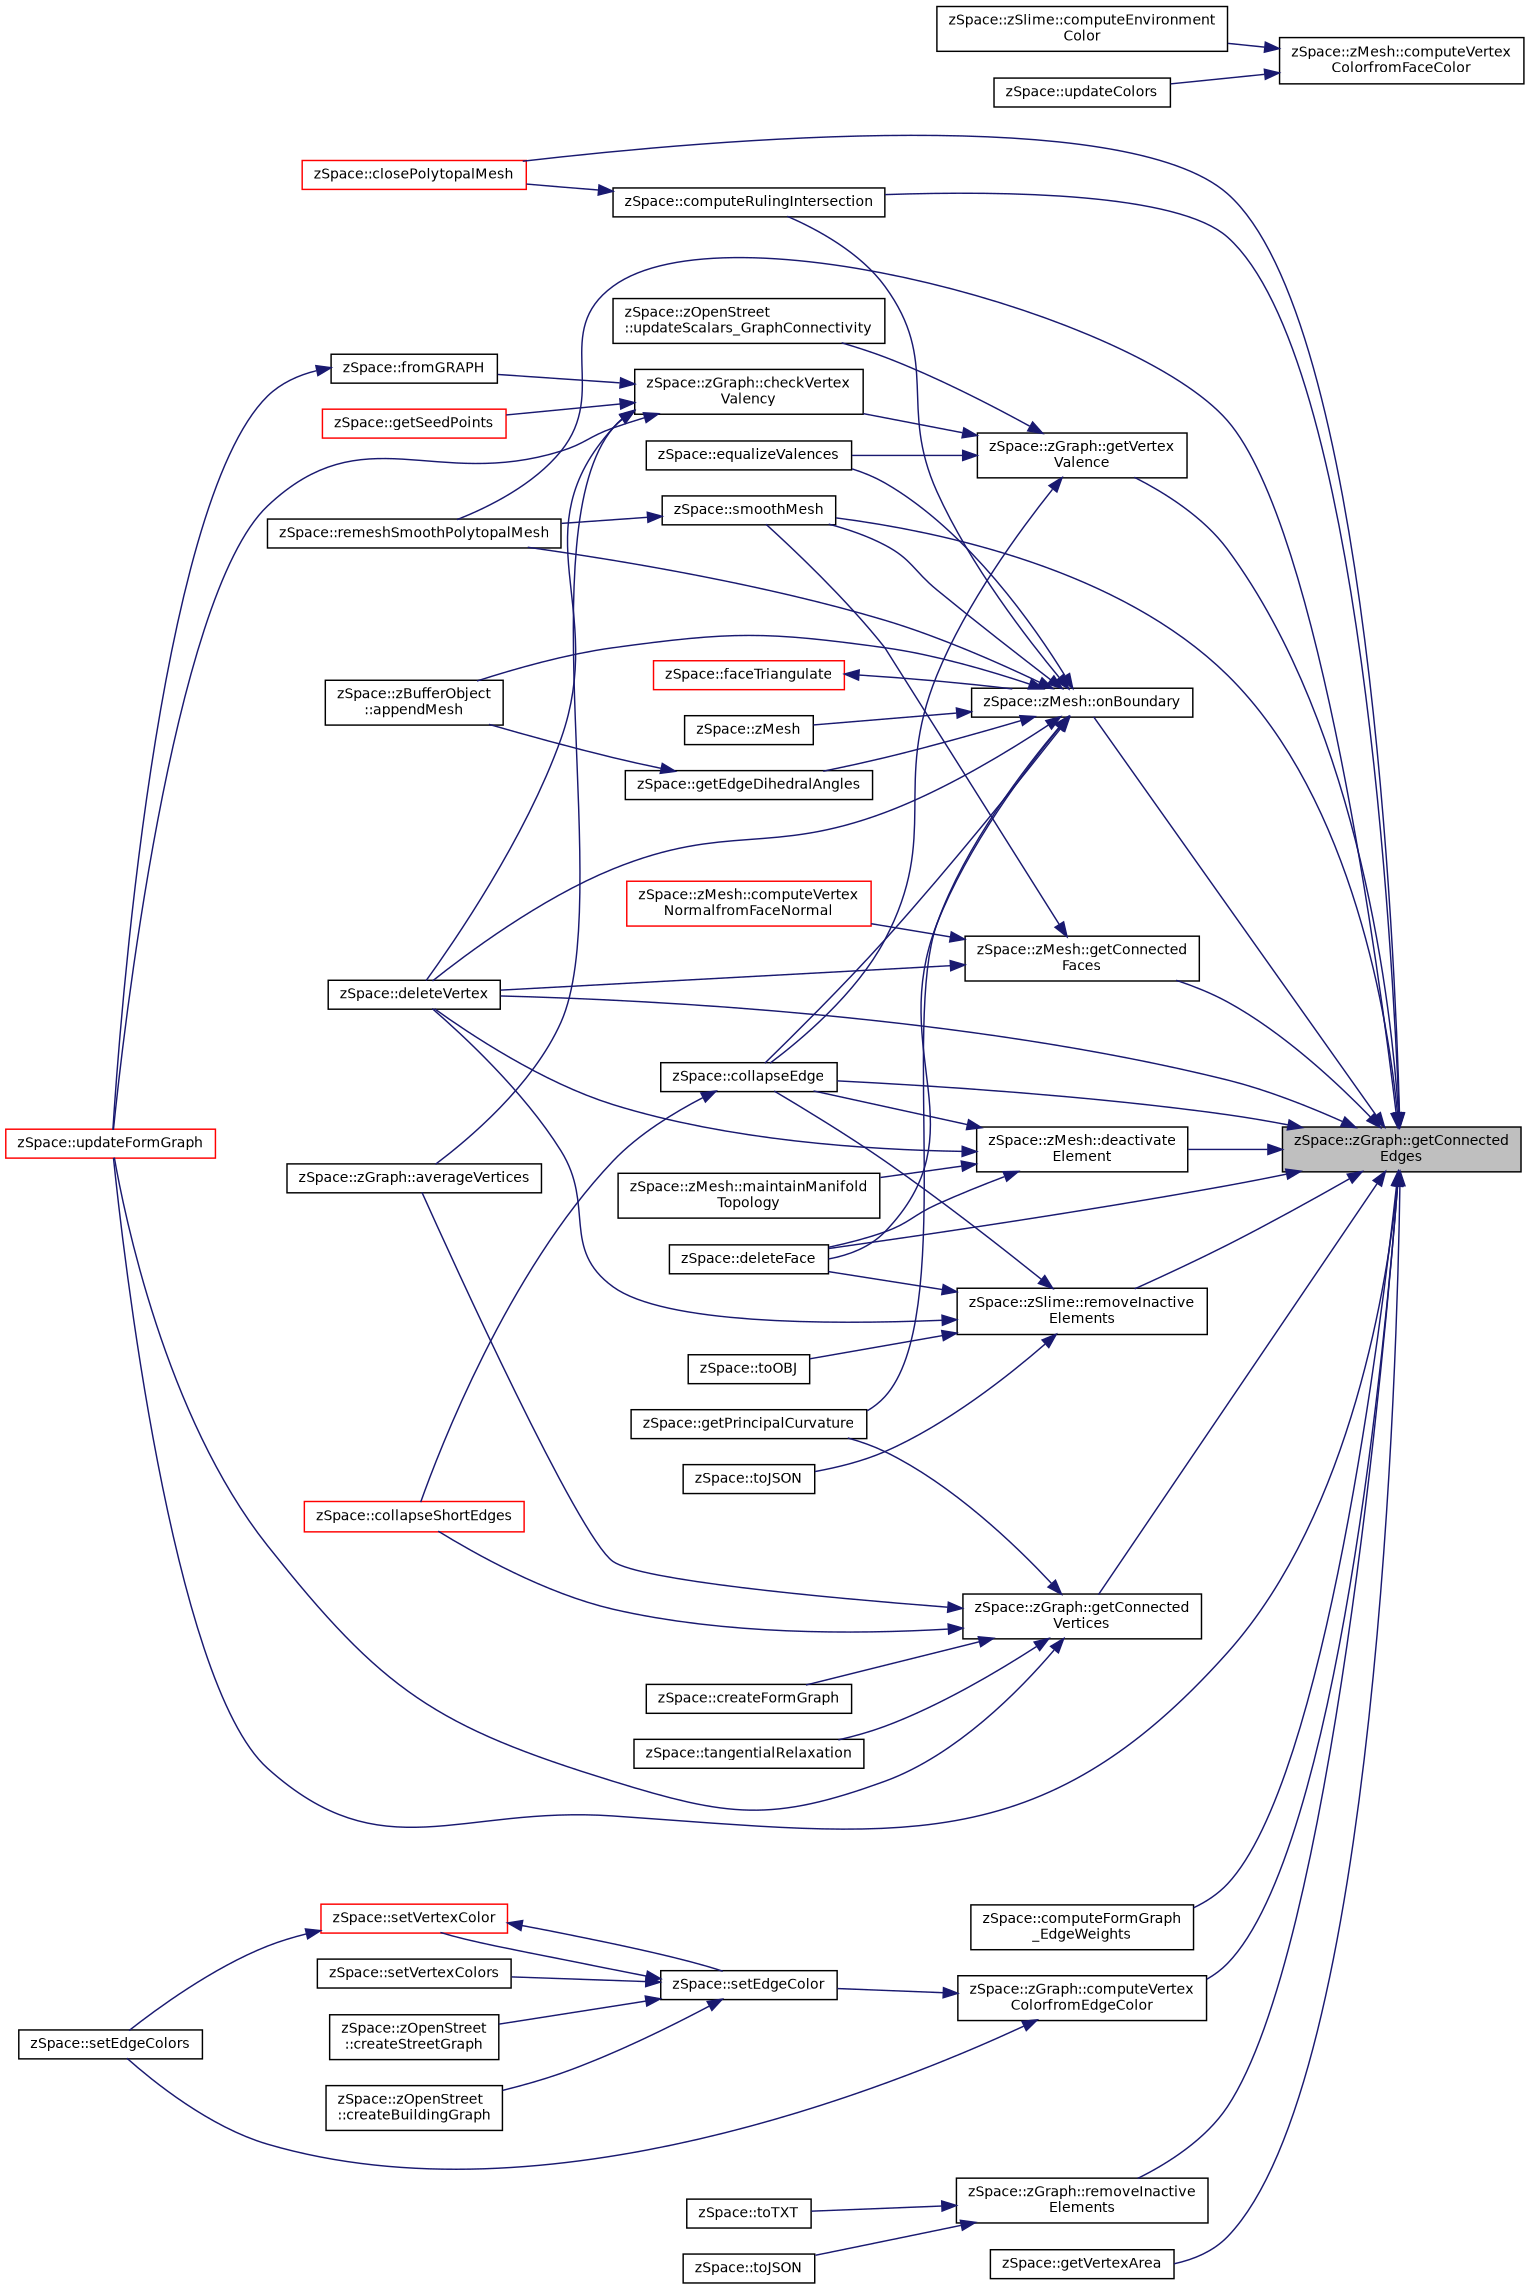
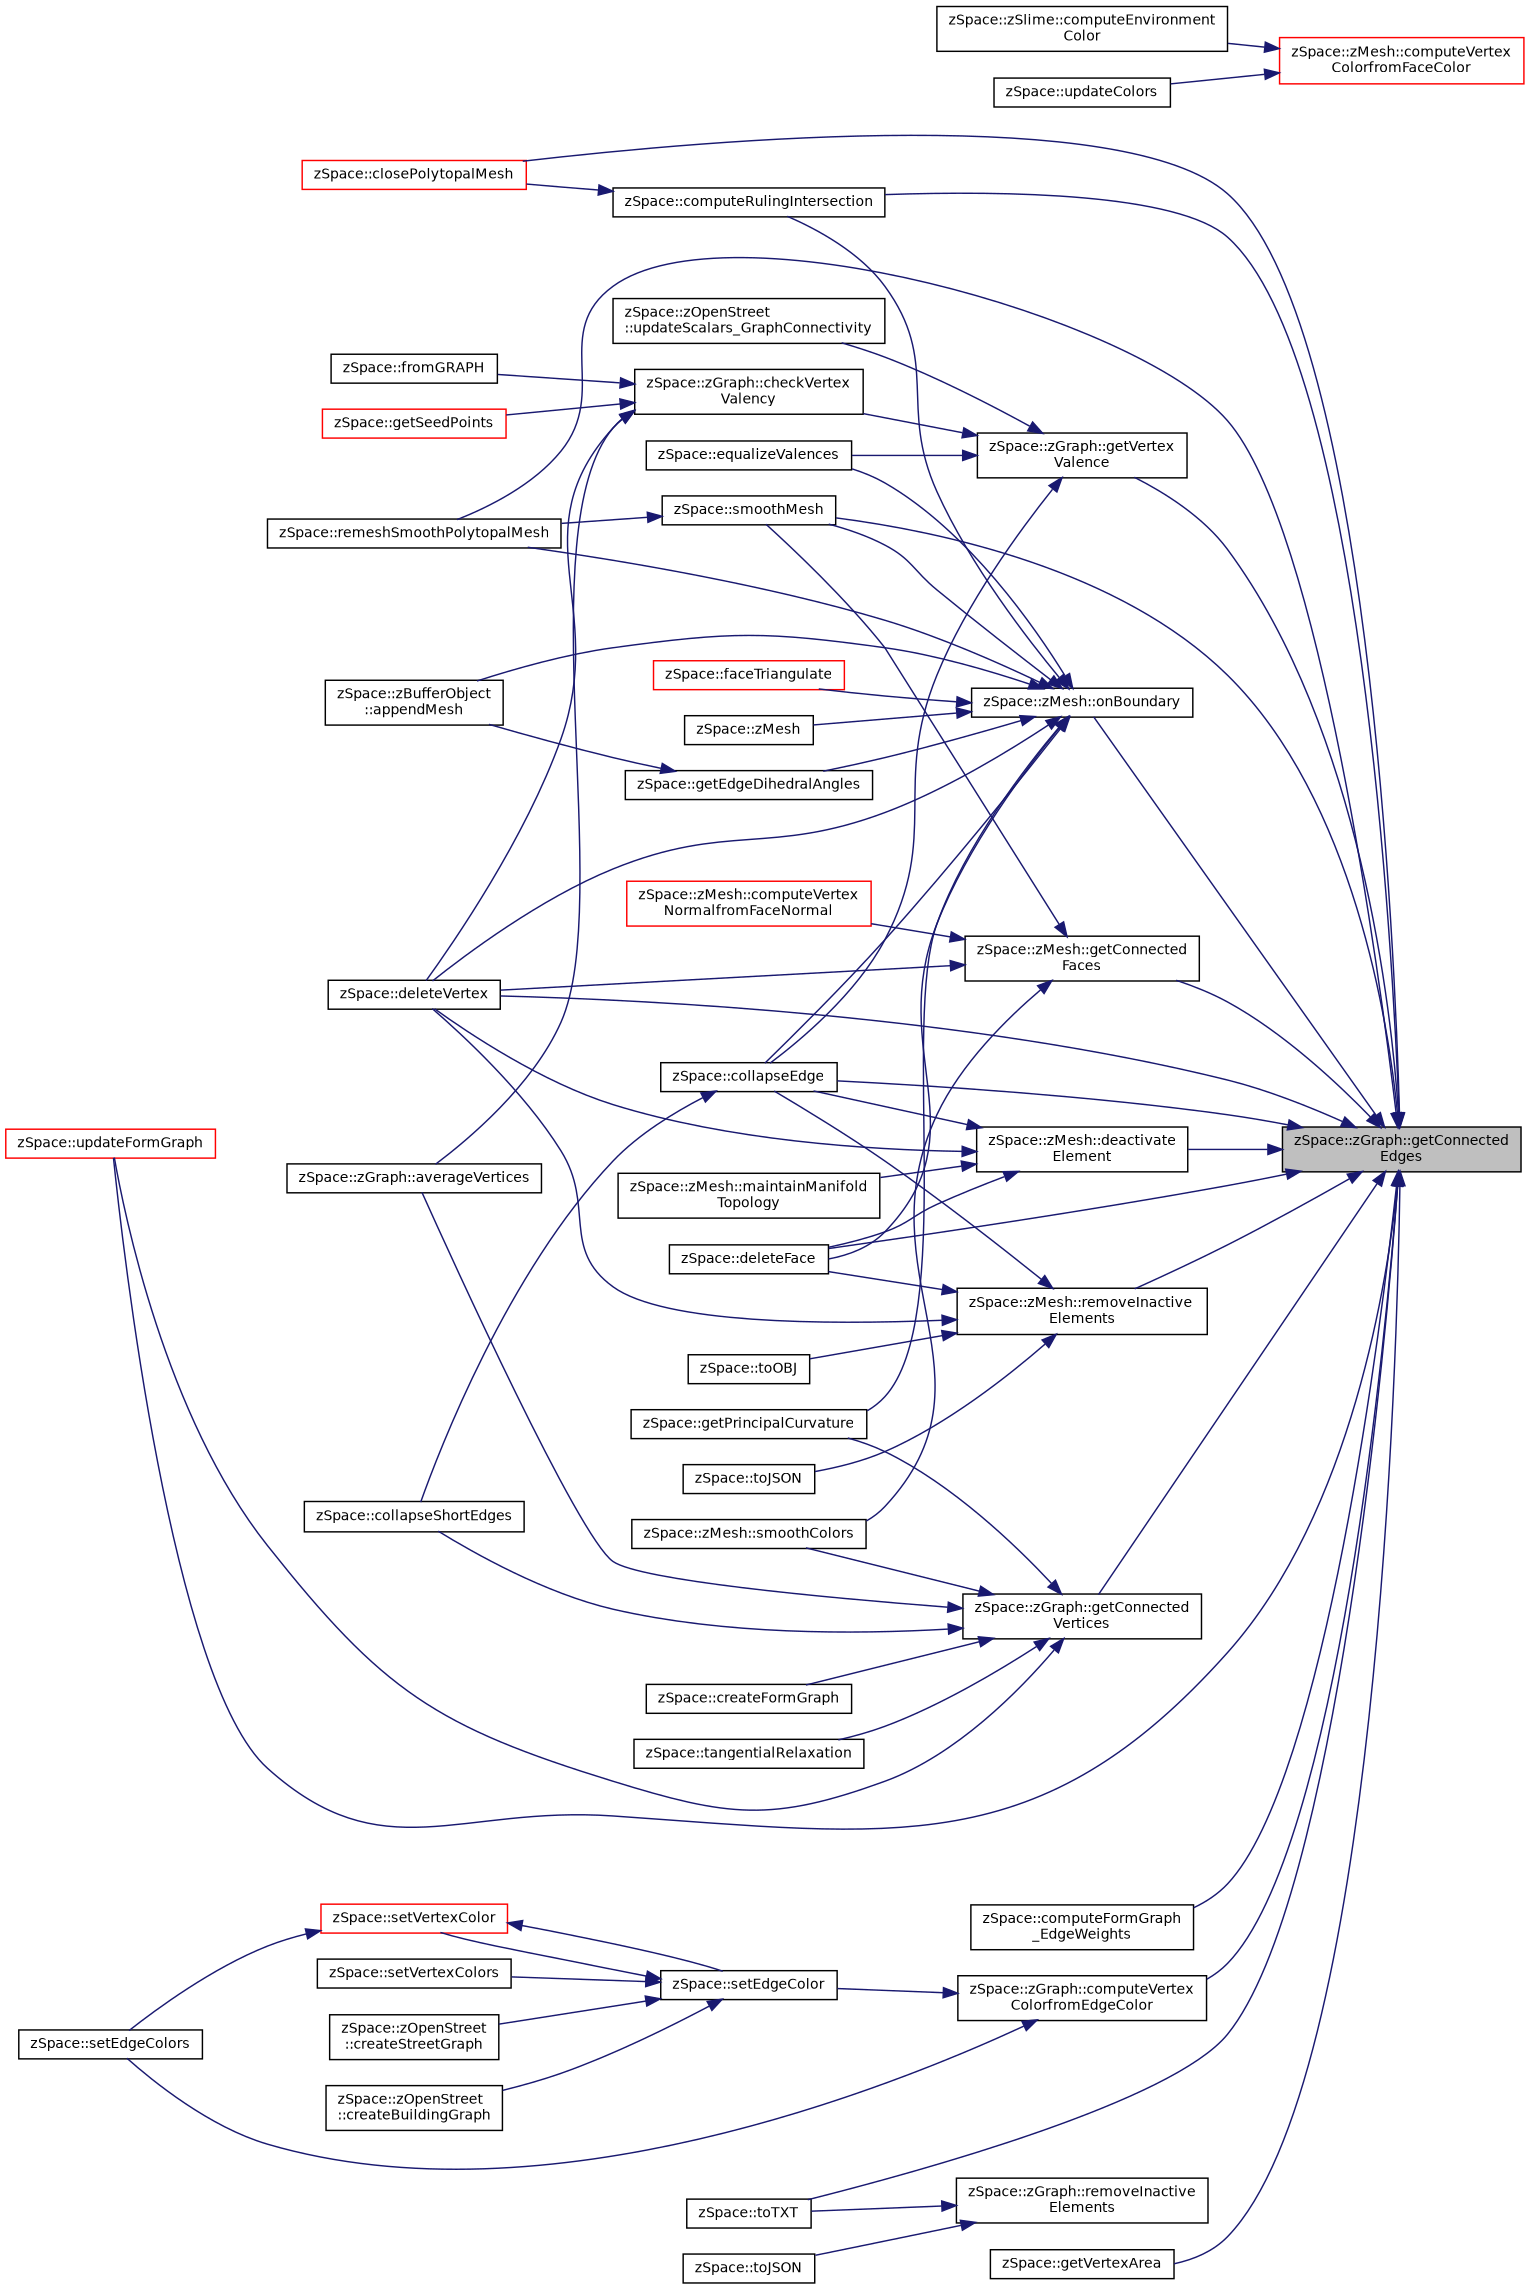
(1402, 61) -> (1402, 61)
(210, 616) -> none
(924, 680) -> (887, 696)
(159, 726) -> none
(1082, 1311) -> (1082, 1311)
(414, 1517) -> (414, 1517)
none -> (749, 1534)
(1336, 1711) -> (1304, 1842)
